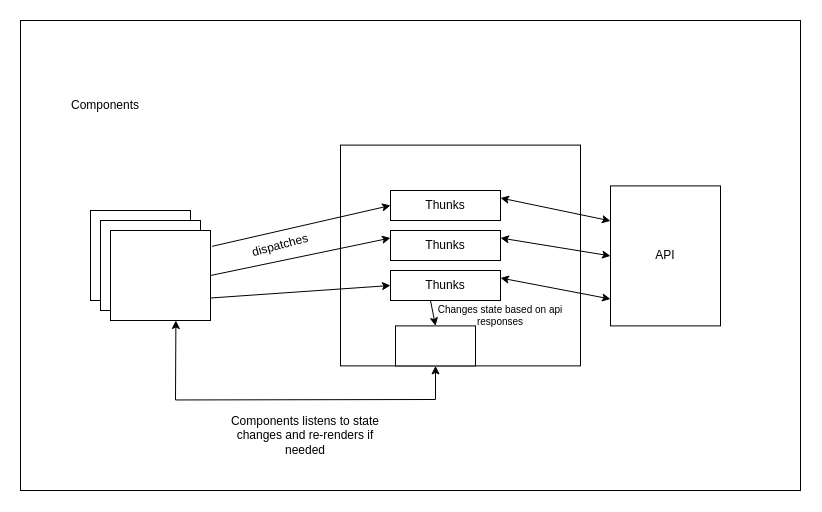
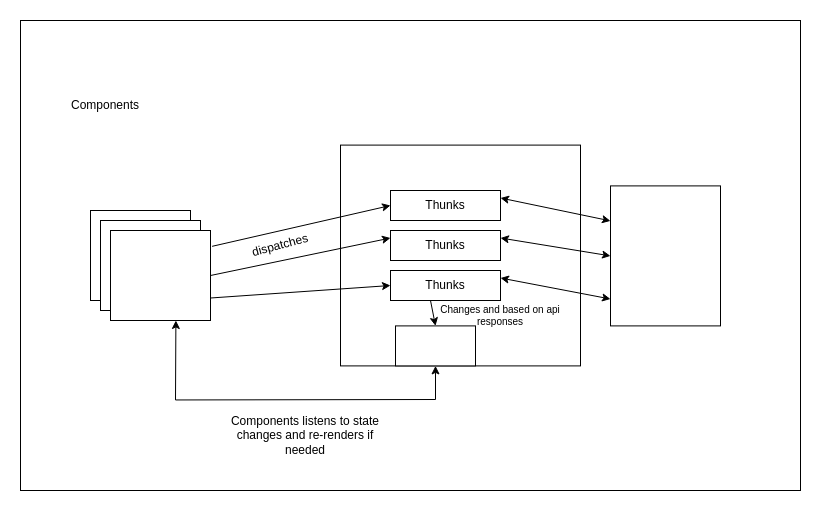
(666, 256) -> none
(501, 316) -> (501, 316)
